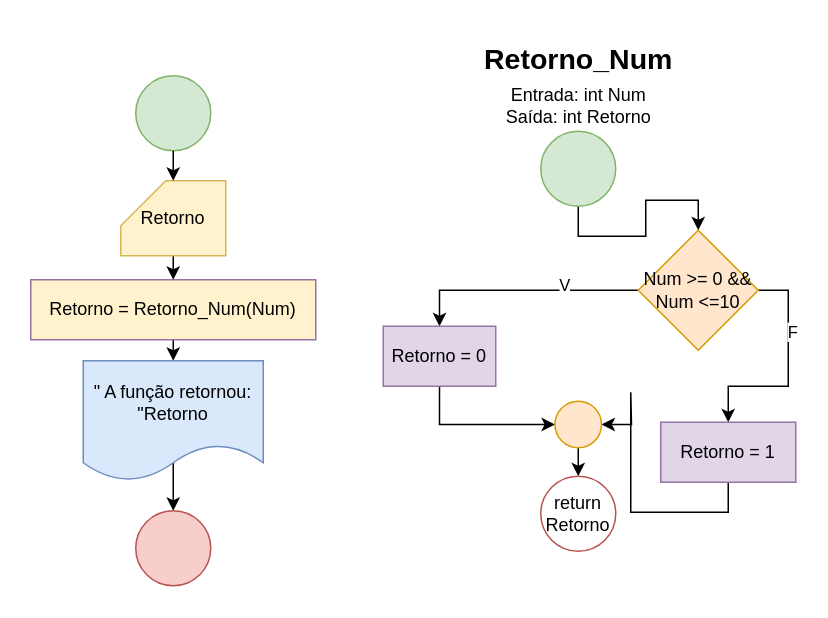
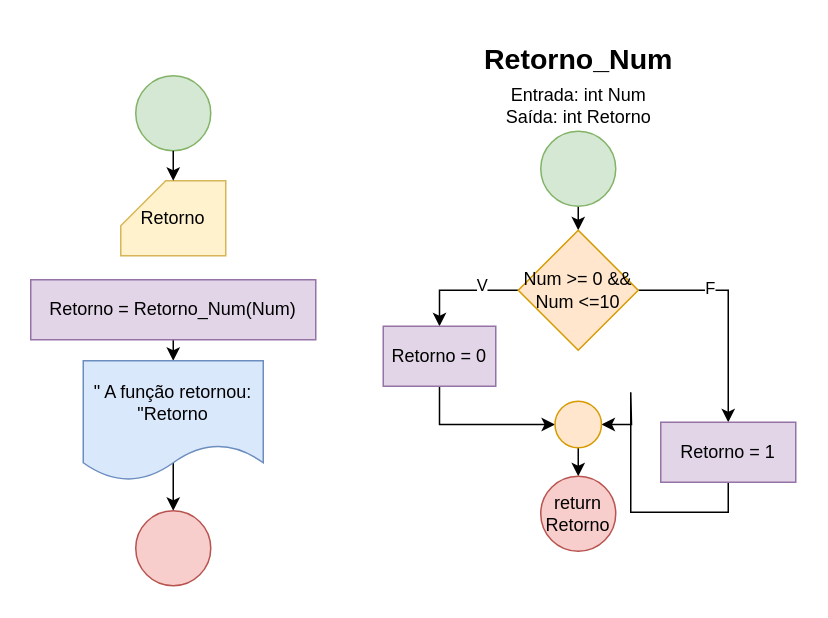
(173, 263) -> none
(698, 290) -> (578, 290)
(173, 310) -> (173, 310)
(578, 514) -> (578, 514)
